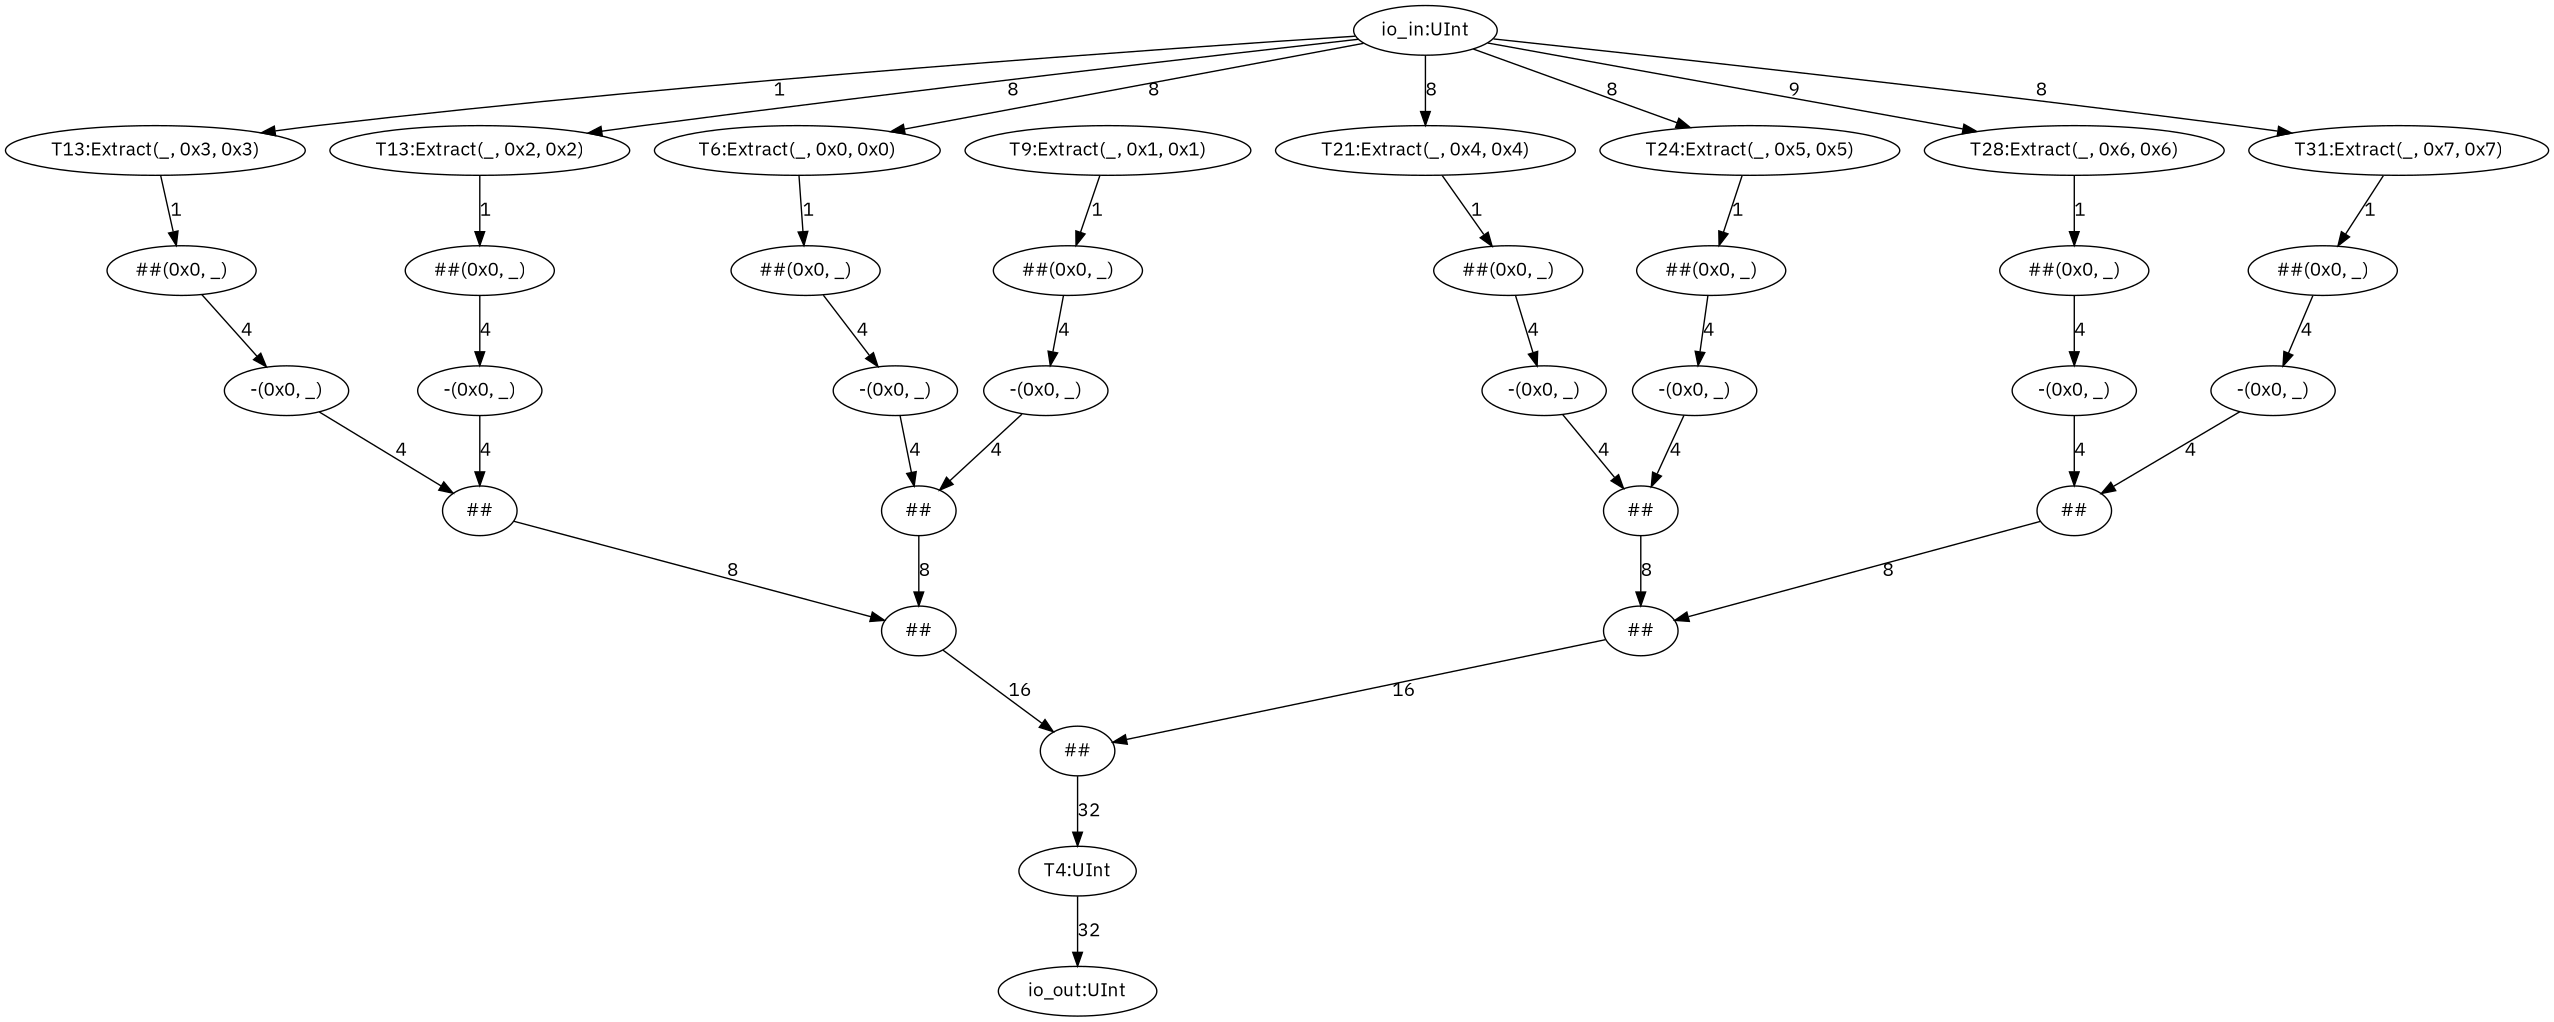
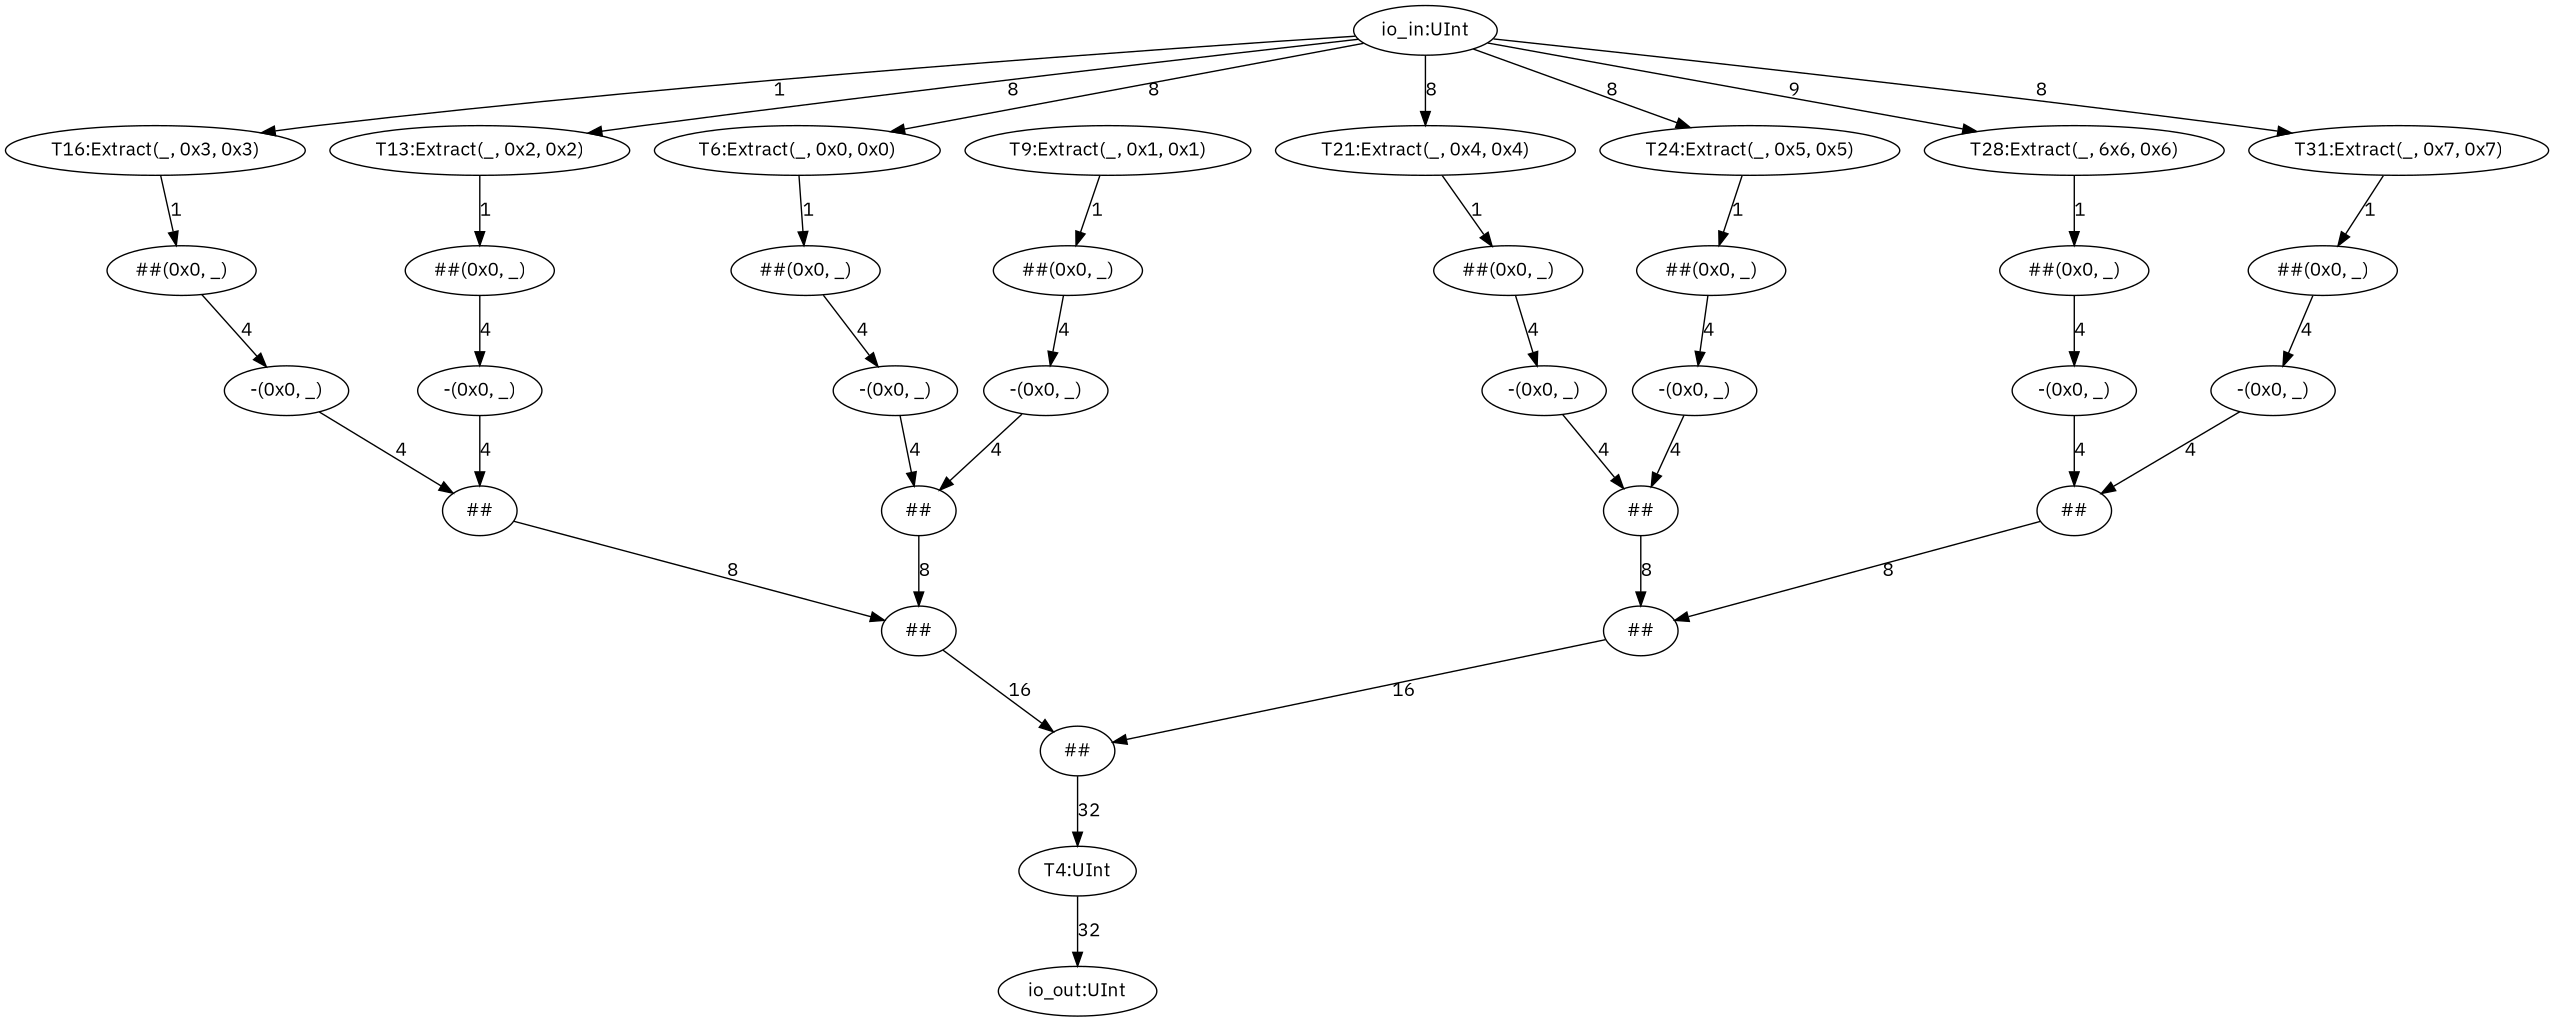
(155, 150) -> (155, 150)
(2074, 150) -> (2074, 150)
